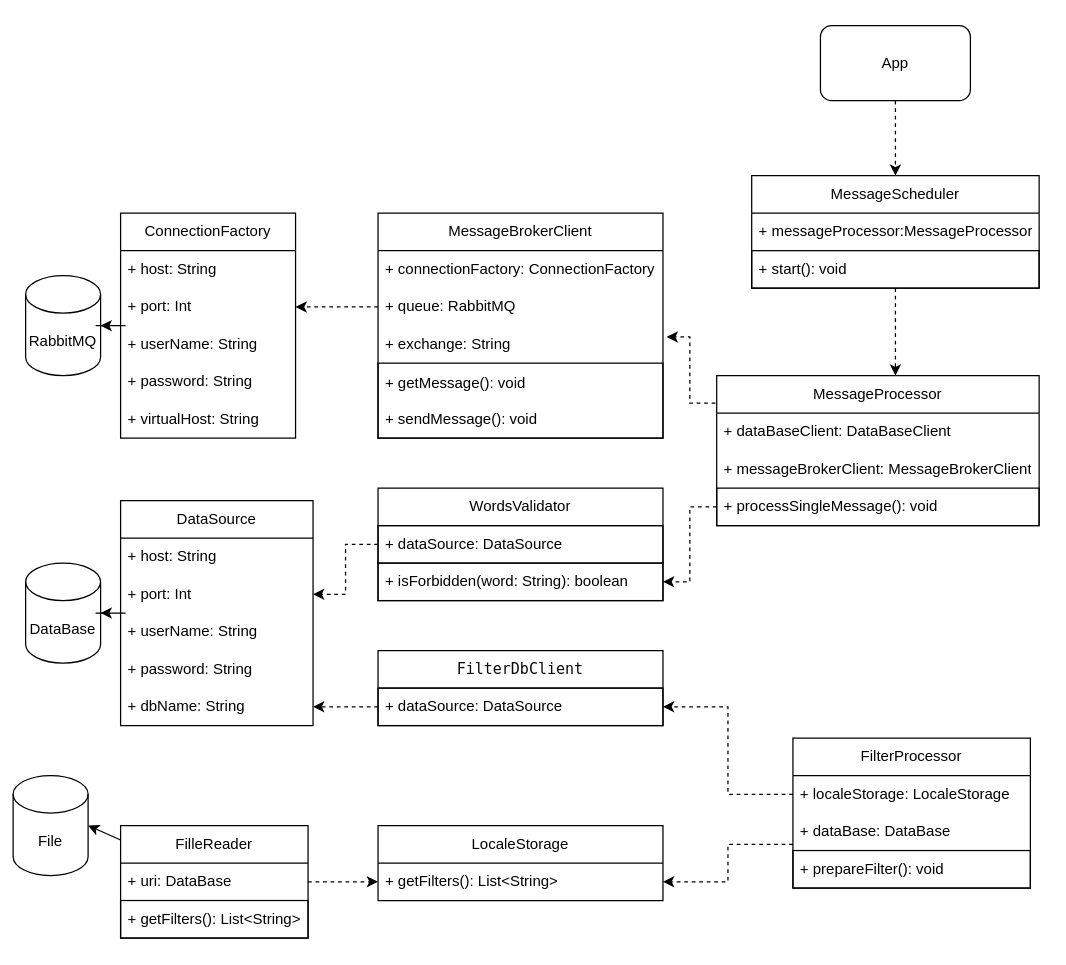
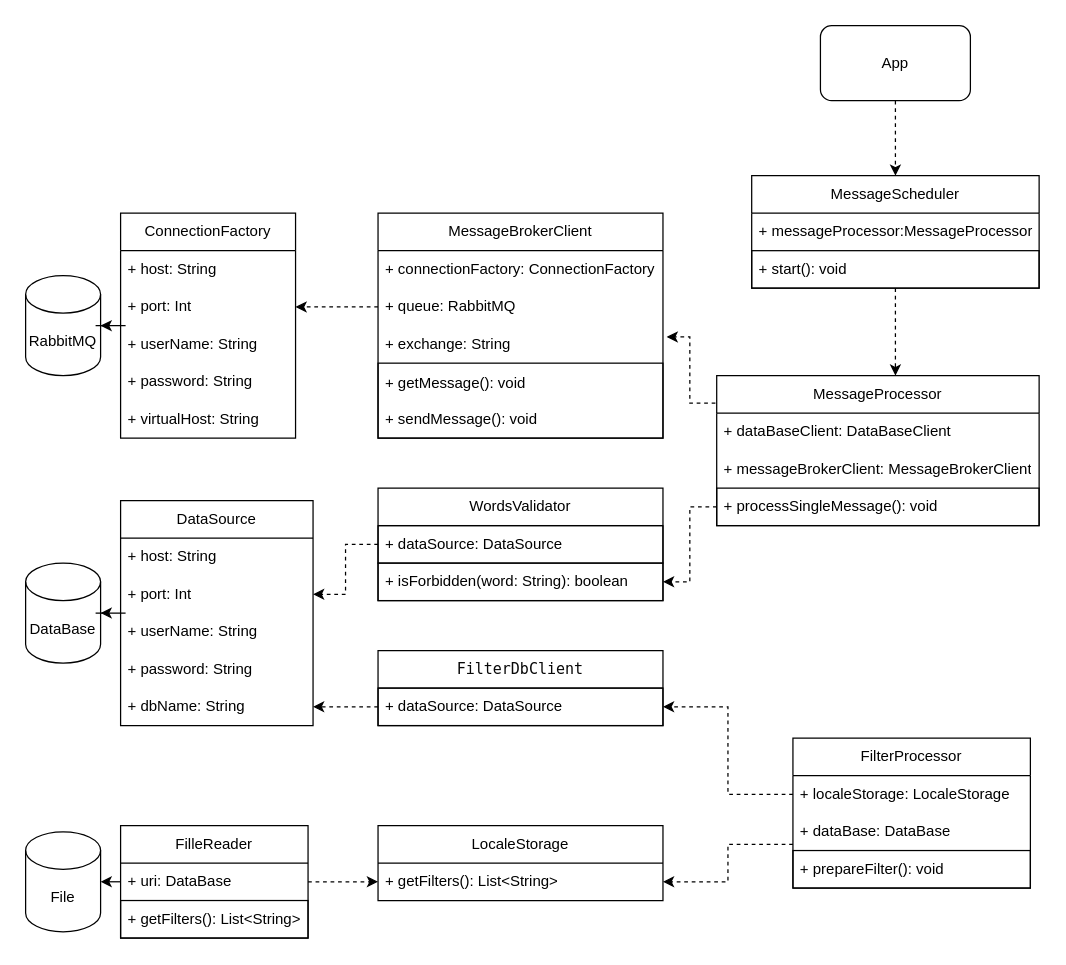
(51, 826) -> (63, 882)
